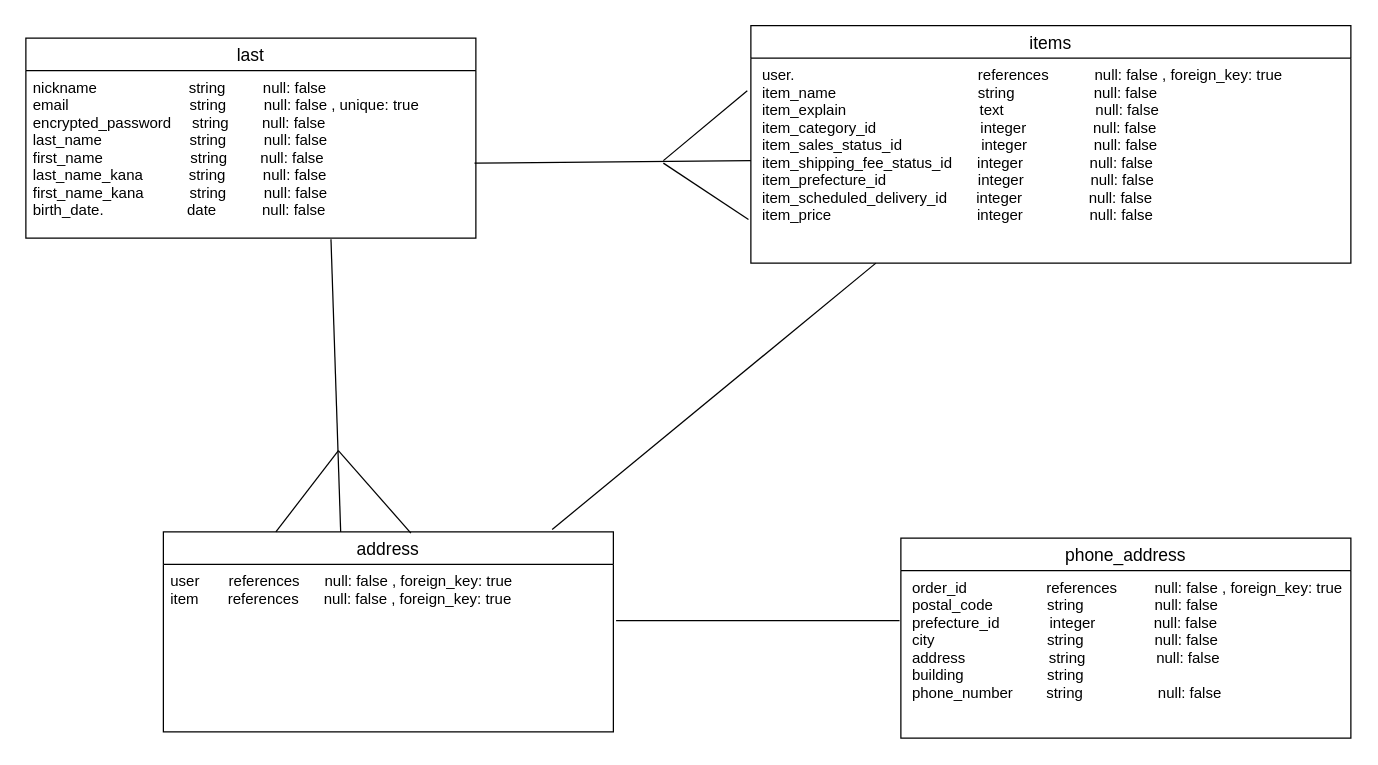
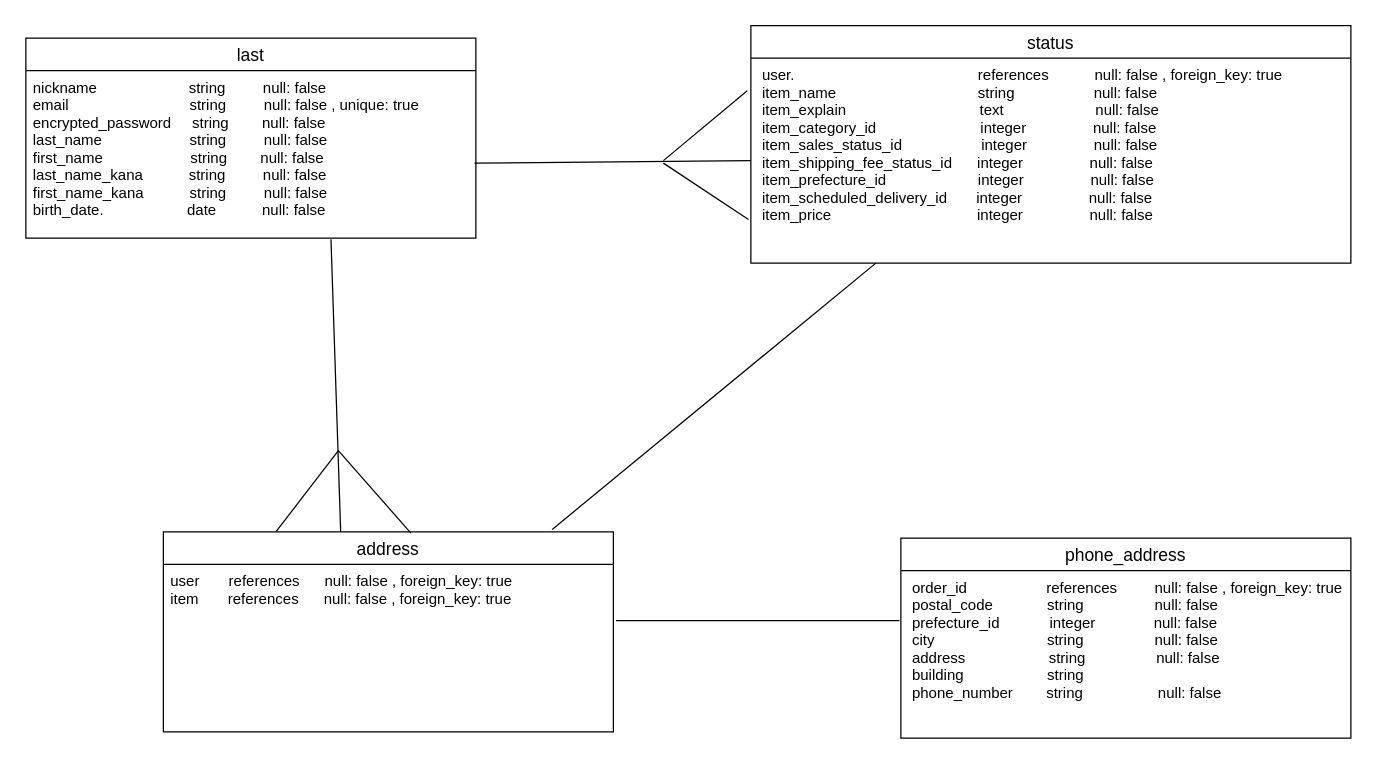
(1050, 43) -> (1050, 43)
